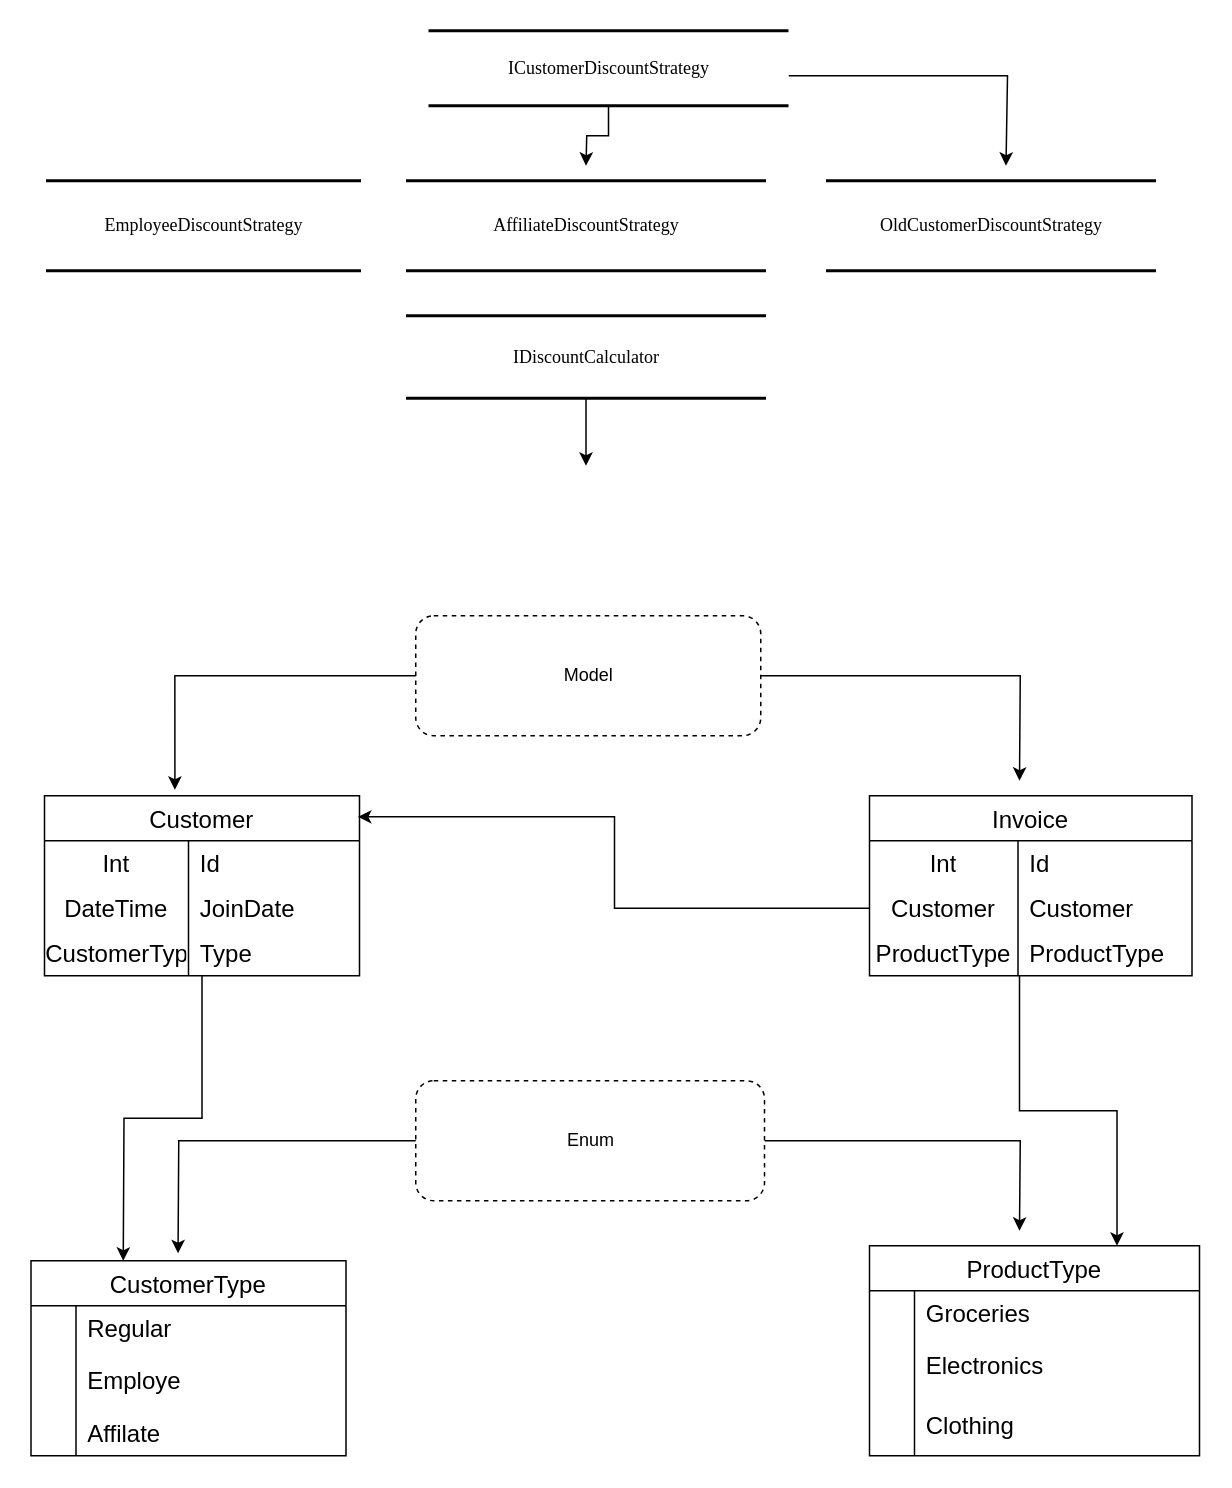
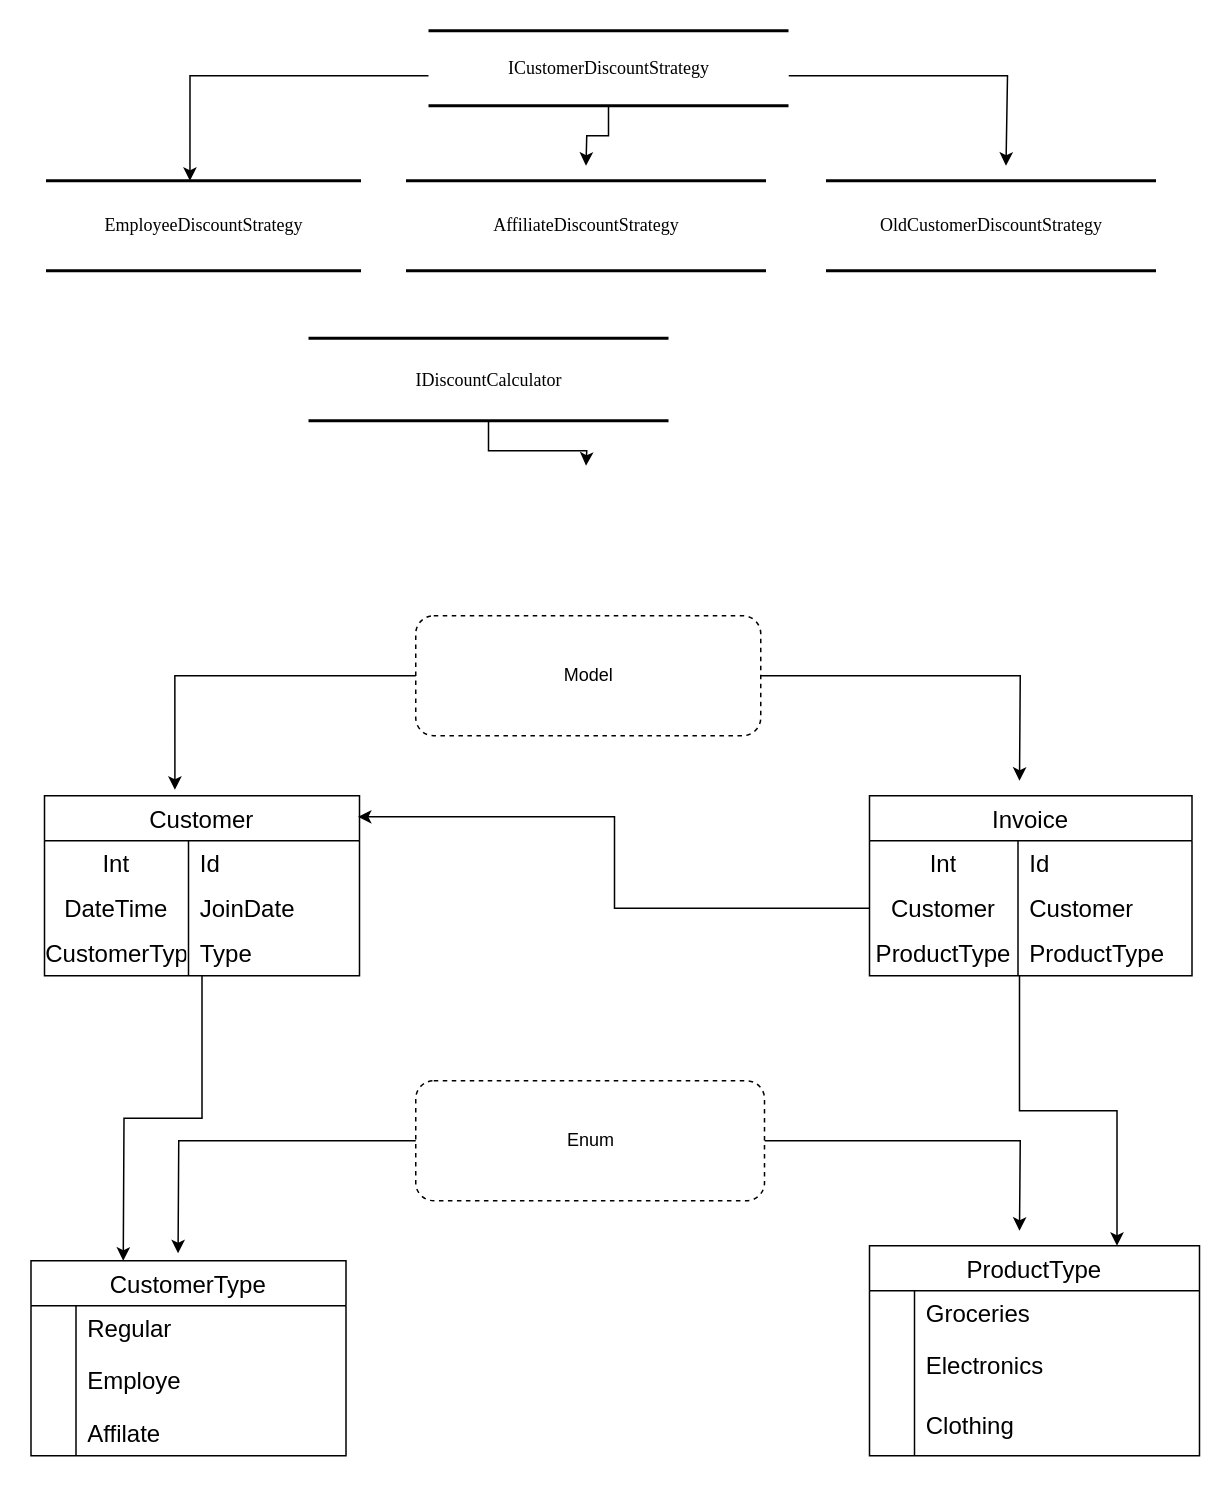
none -> (262, 76)
(586, 357) -> (488, 380)
